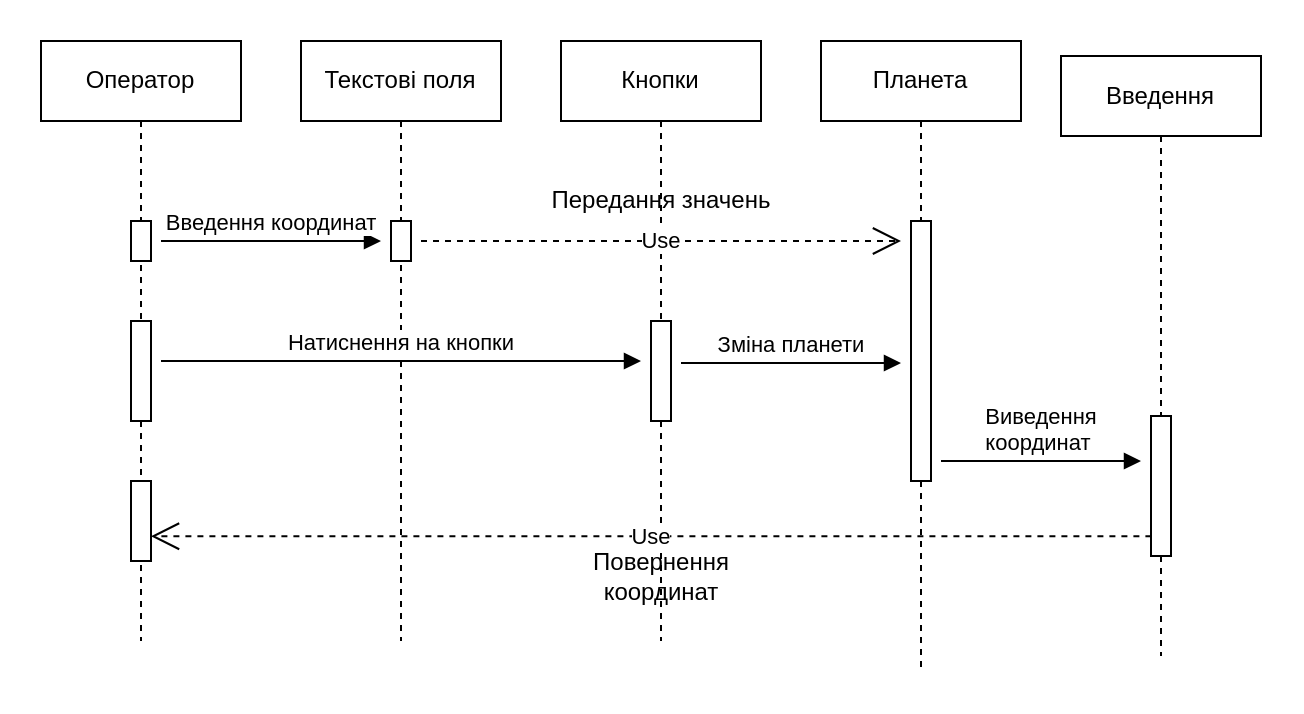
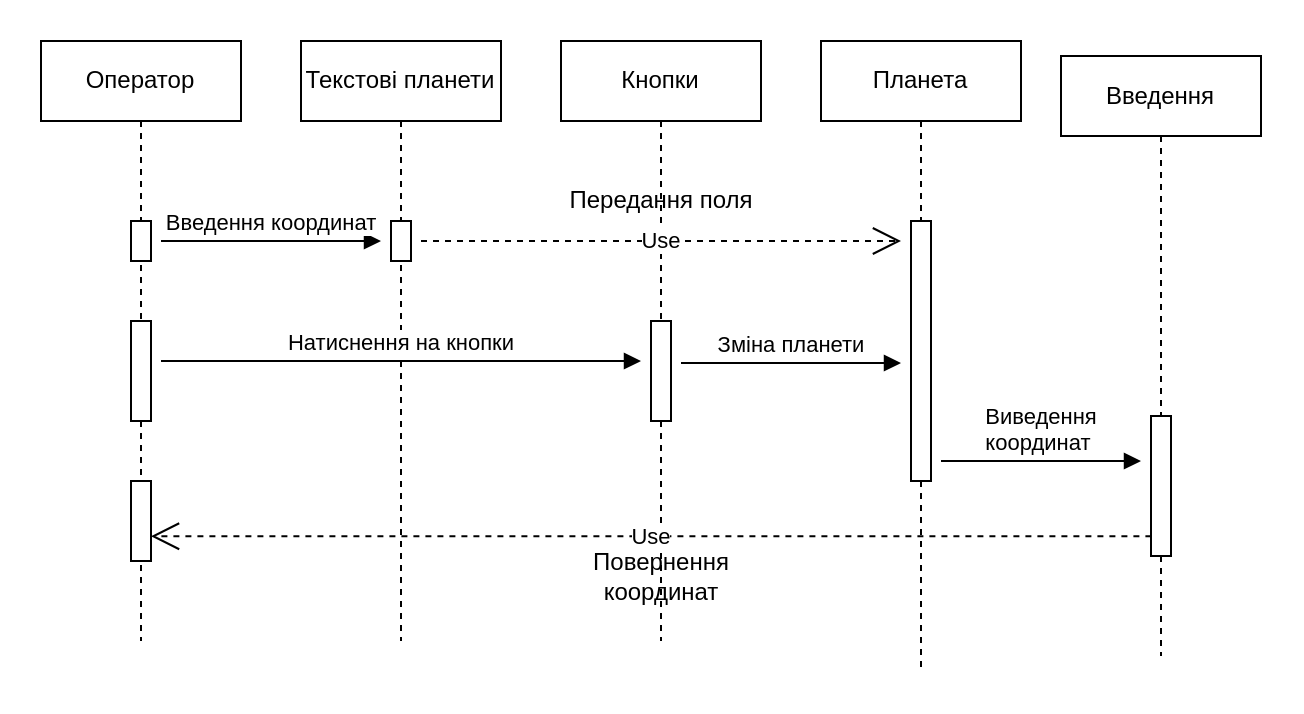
(401, 81) -> (401, 81)
(662, 201) -> (662, 201)
